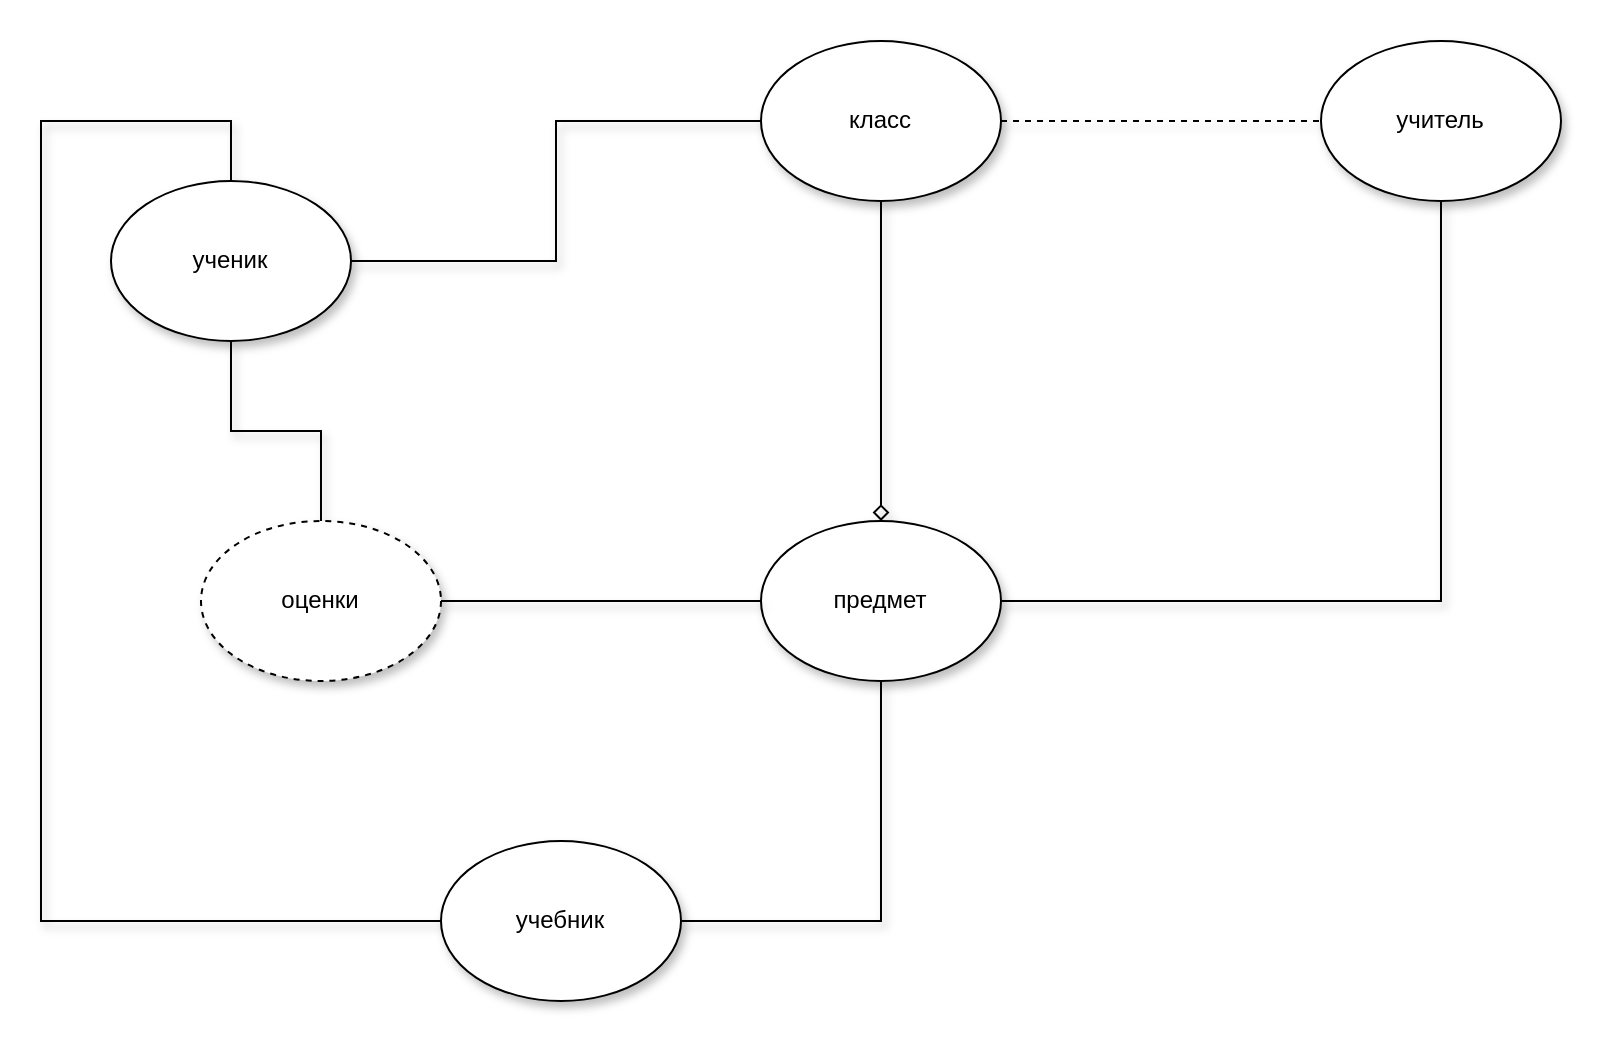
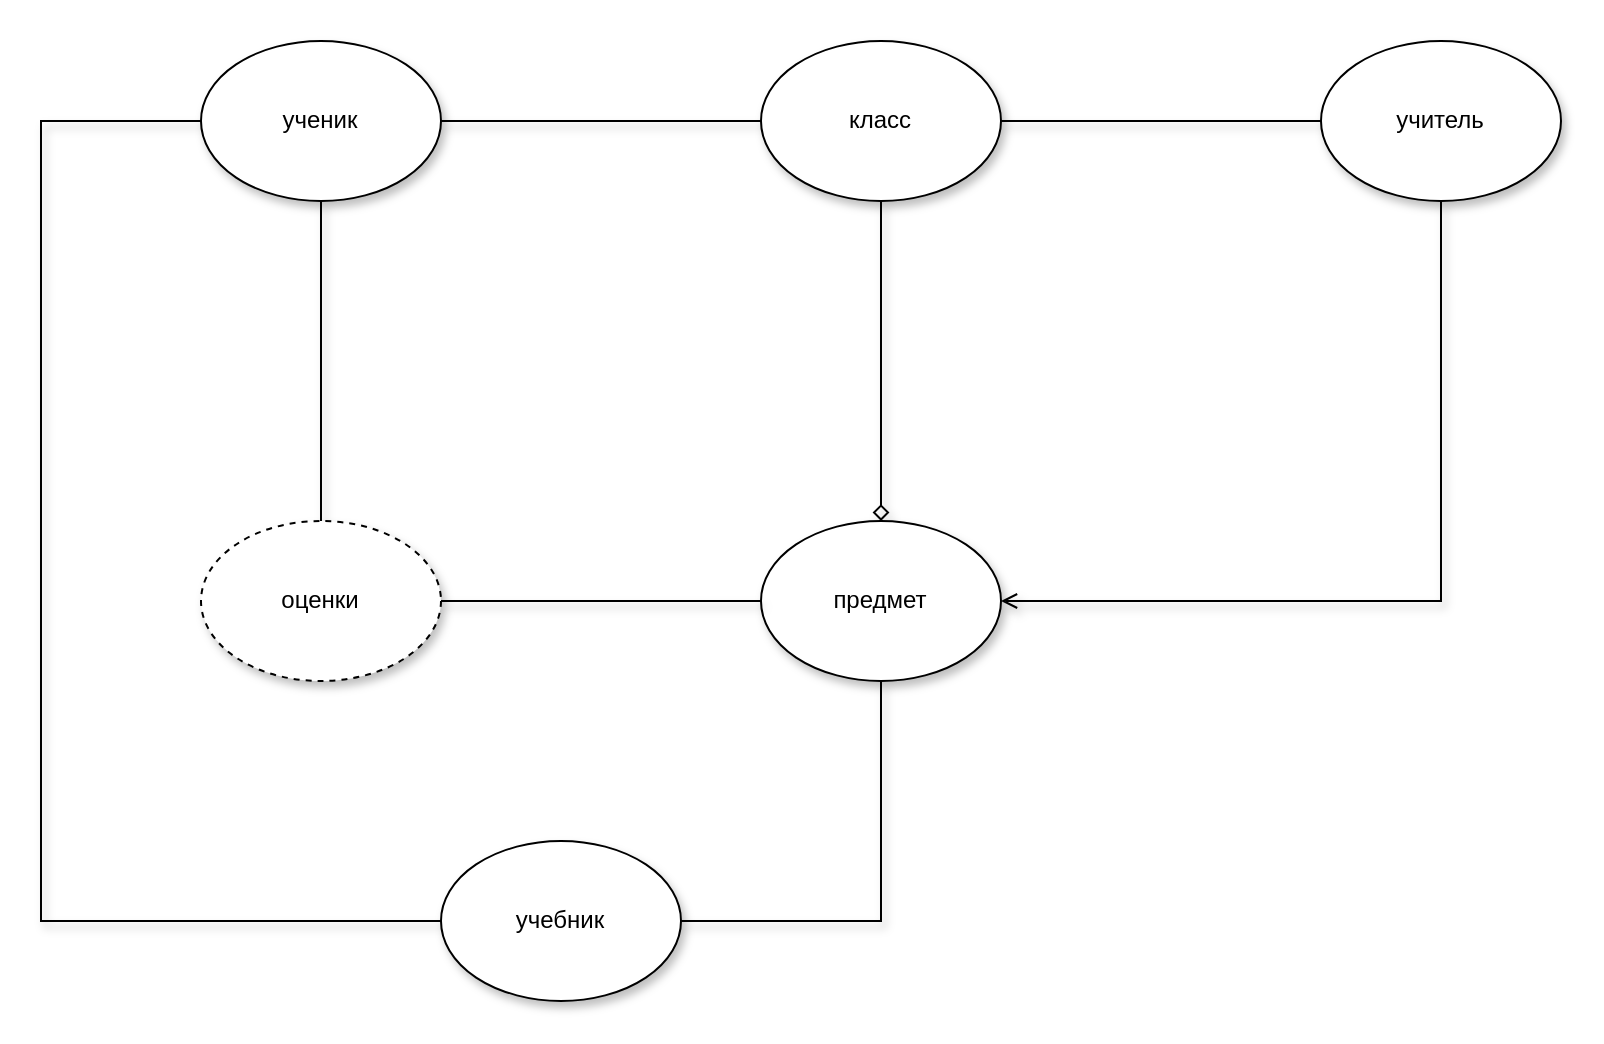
(1163, 121) -> (1163, 121)
(231, 261) -> (321, 121)
(1007, 601) -> (1009, 601)
